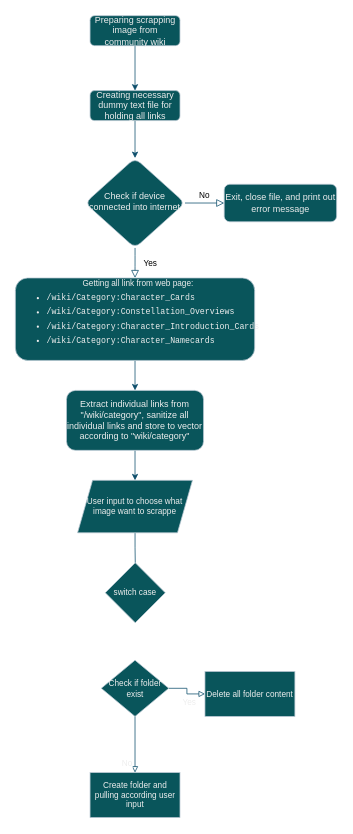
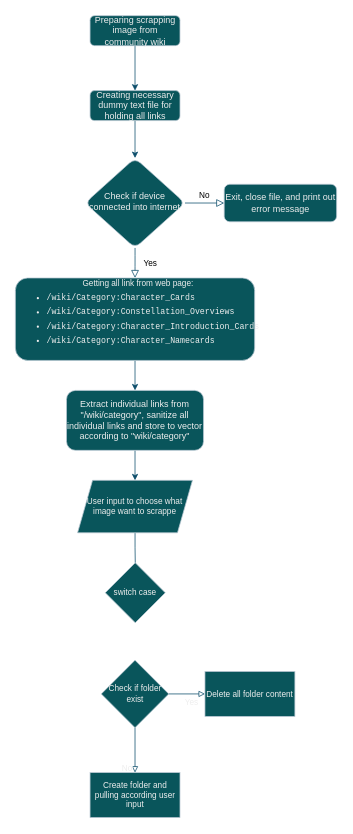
(135, 689) -> (135, 694)
